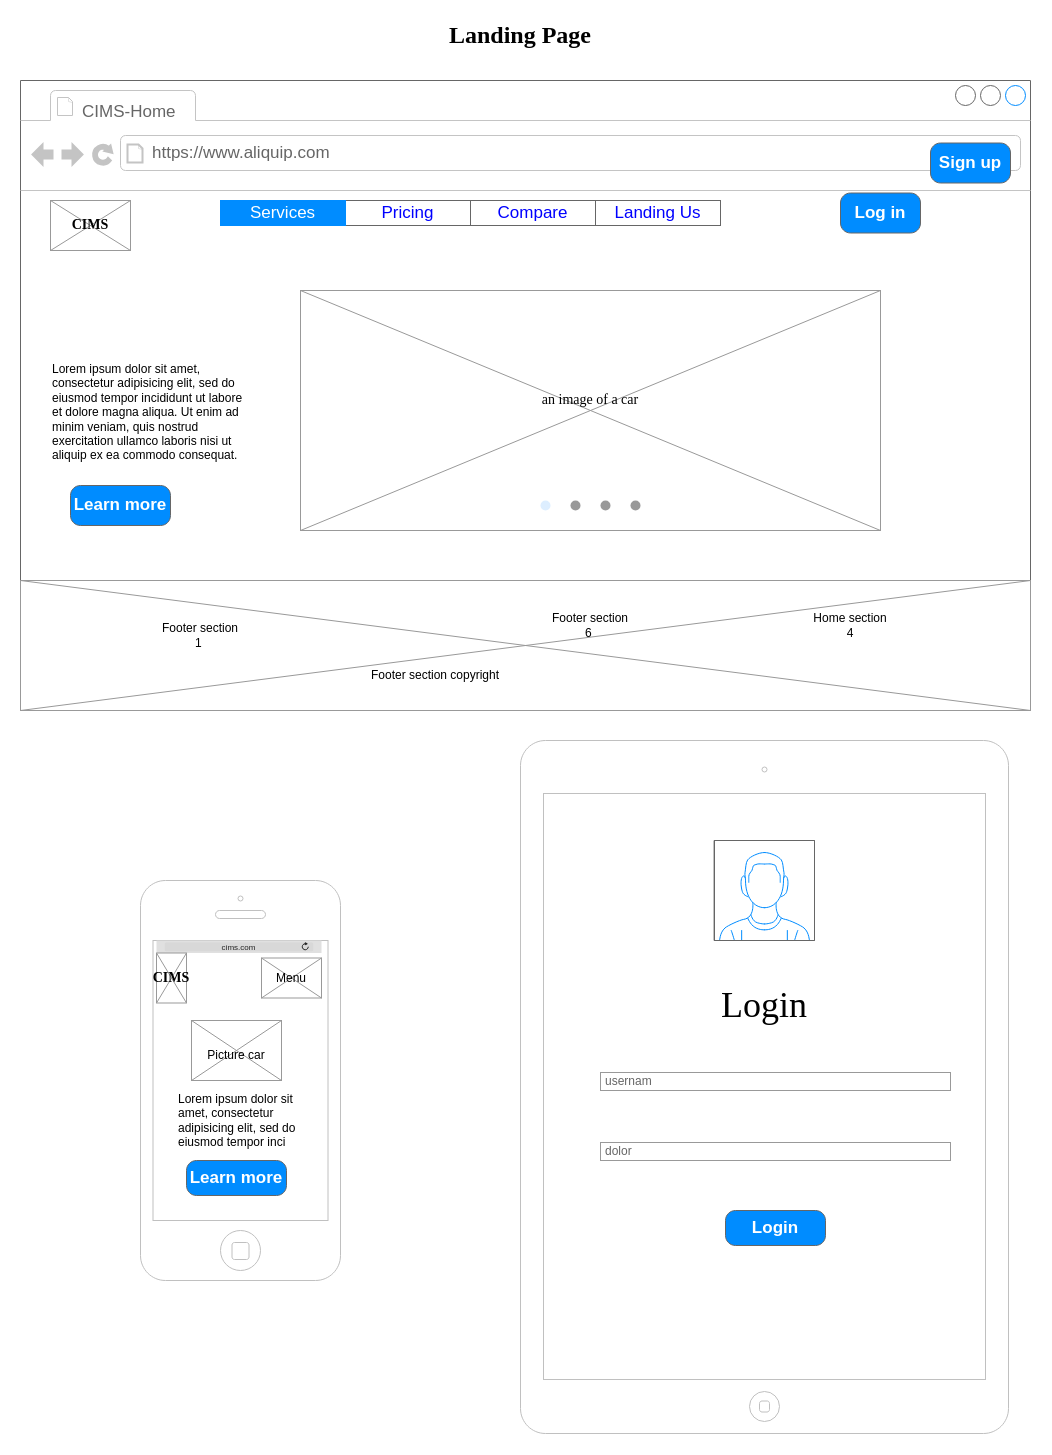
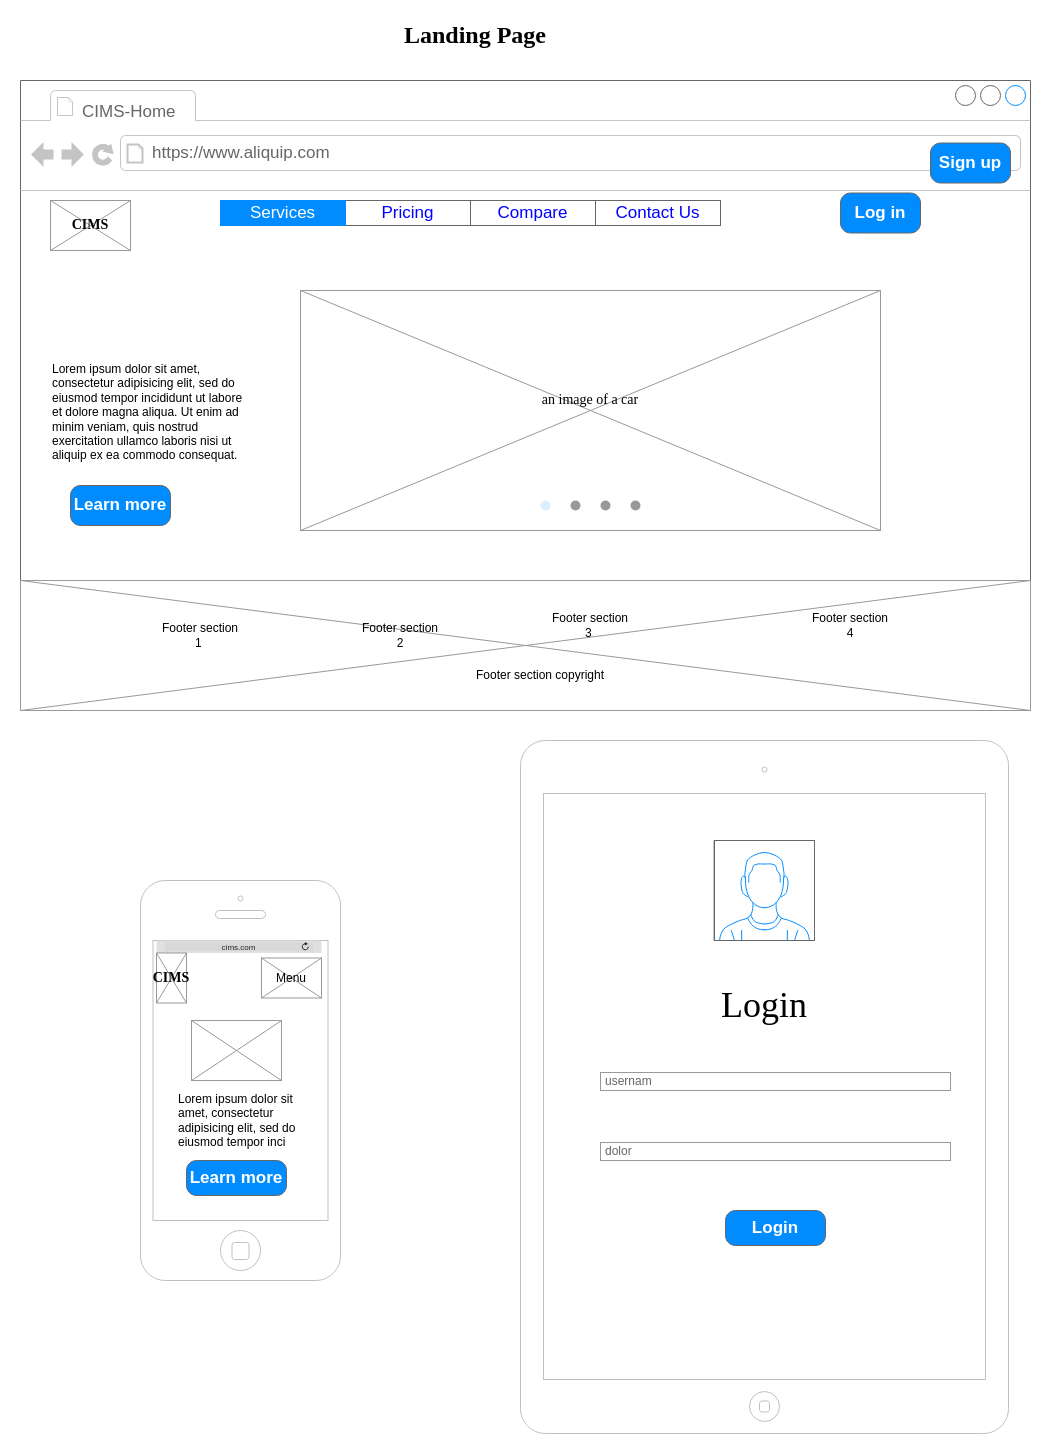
(521, 36) -> (476, 36)
(658, 214) -> (658, 214)
(591, 626) -> (591, 626)
(851, 626) -> (851, 626)
none -> (401, 636)
(436, 676) -> (541, 676)
(237, 1056) -> none
